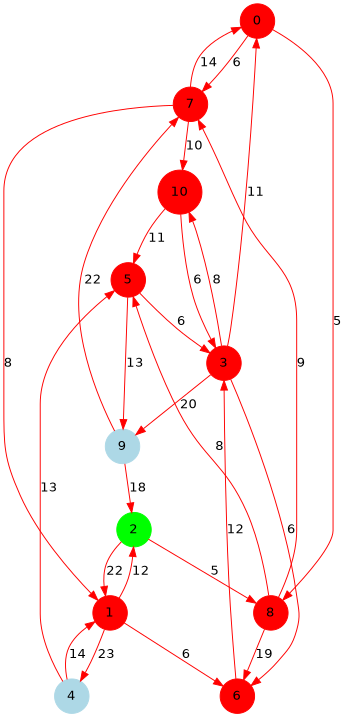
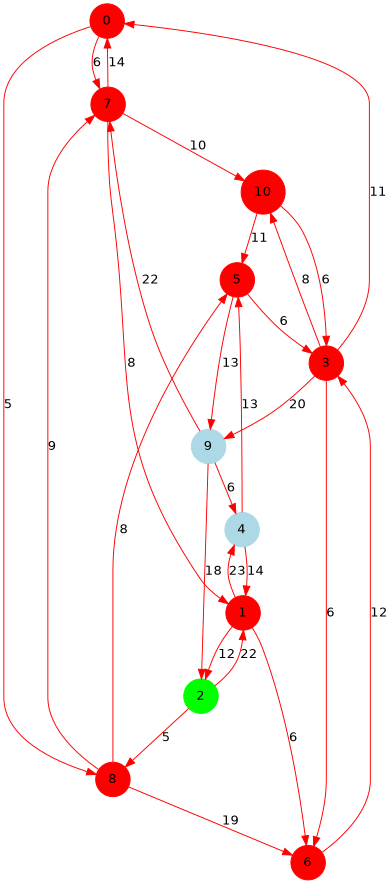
none -> (223, 483)
